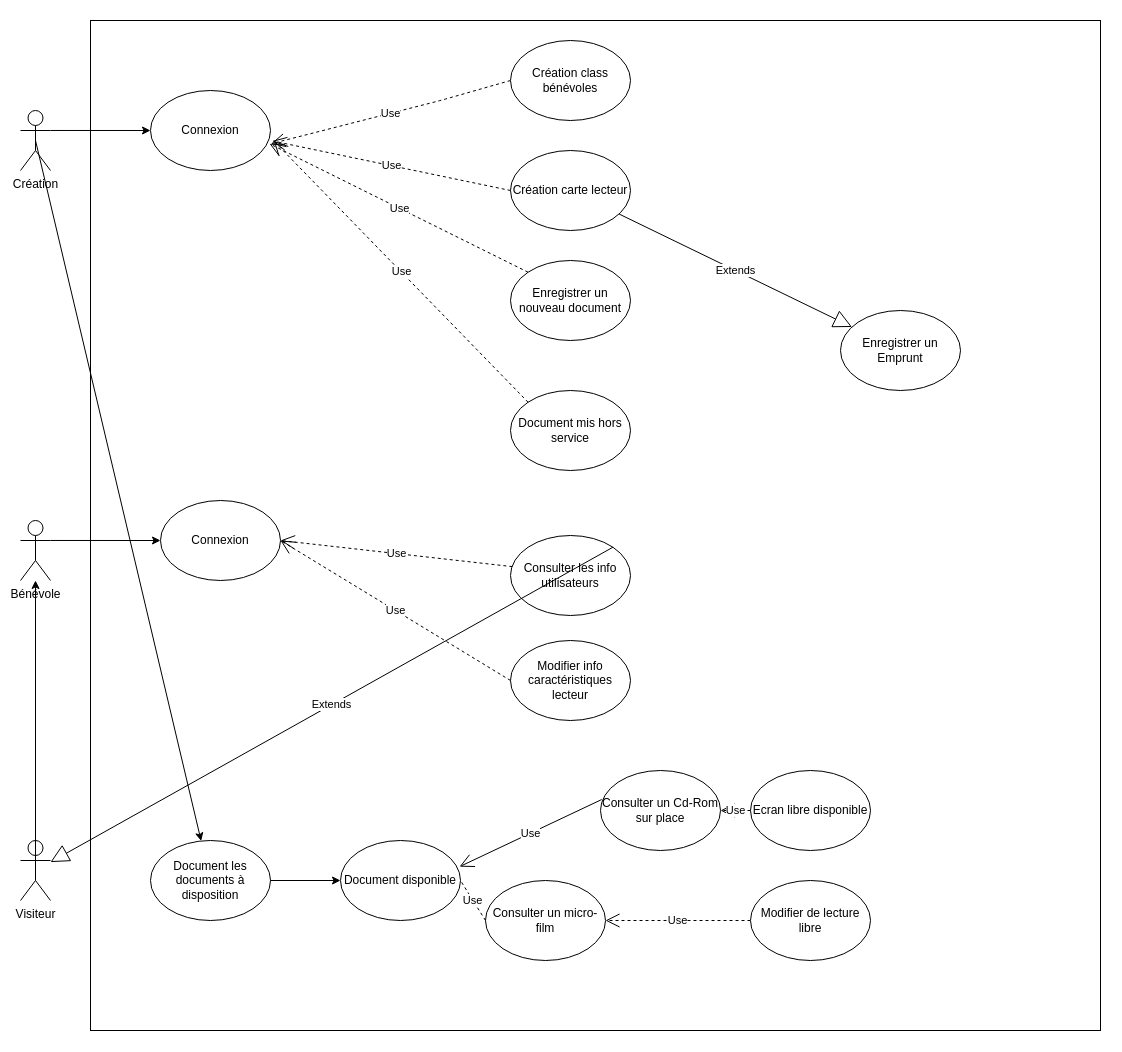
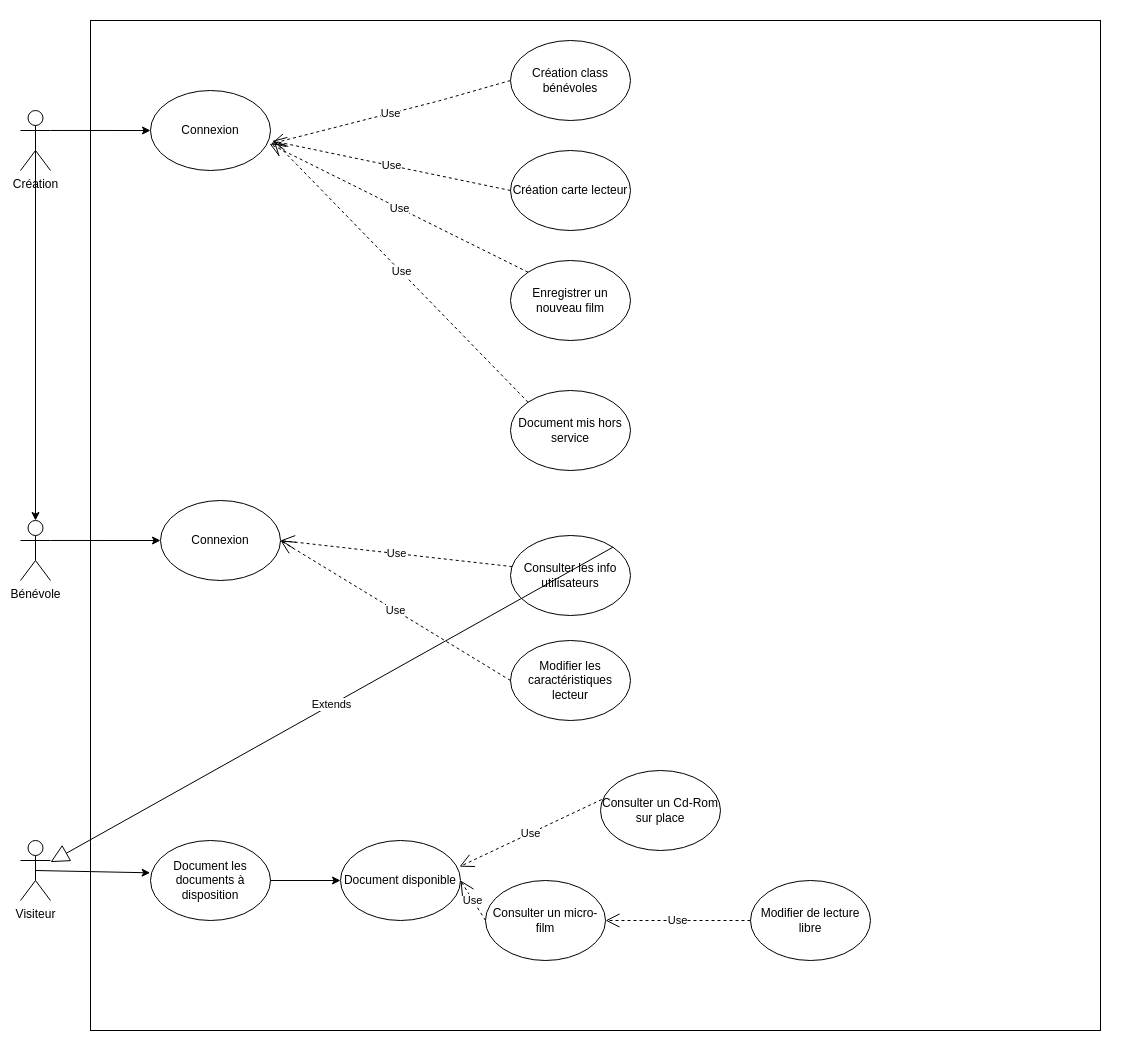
(727, 267) -> none
(571, 301) -> (571, 301)
(901, 351) -> none
(120, 497) -> (36, 334)
(571, 681) -> (571, 681)
(36, 721) -> (90, 872)
(737, 811) -> none
(811, 811) -> none
(570, 815) -> (570, 815)
(463, 884) -> (463, 884)
